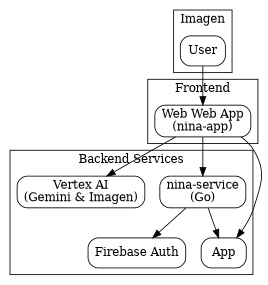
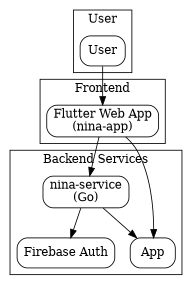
(203, 20) -> (103, 20)
(203, 121) -> (103, 121)
(81, 192) -> none
